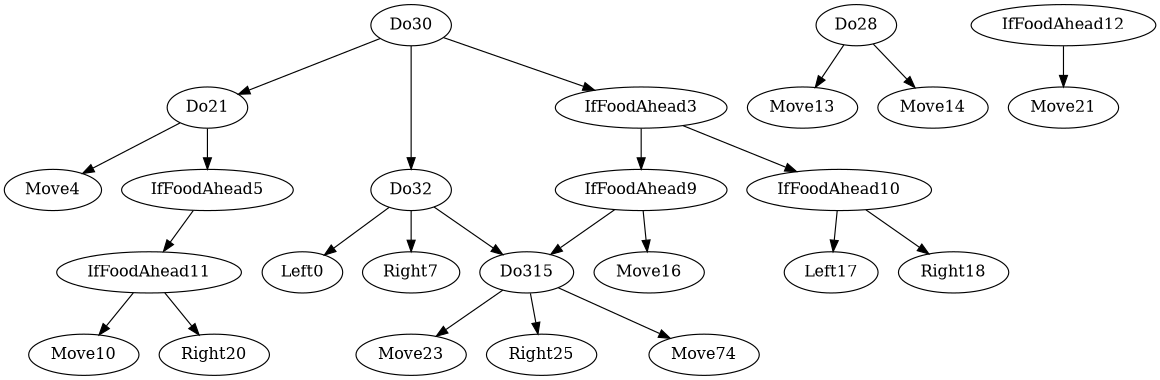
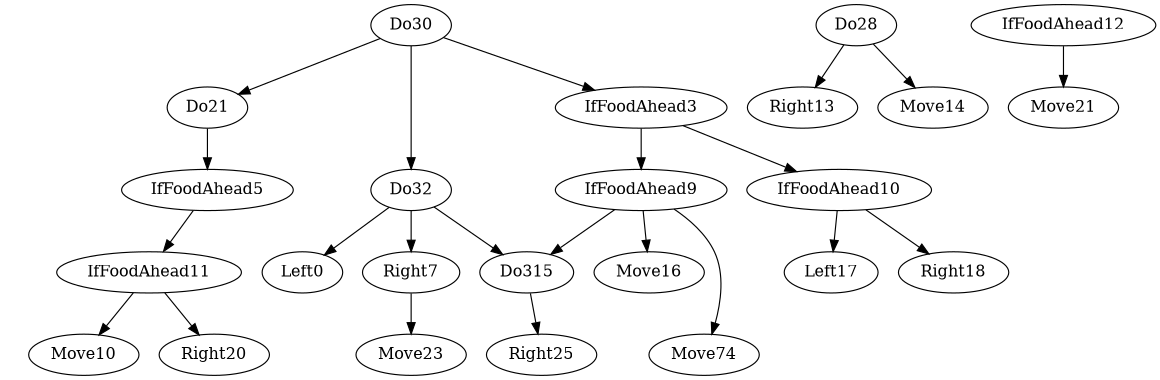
(803, 108) -> (803, 108)
(53, 190) -> none
(474, 310) -> (411, 308)
(609, 311) -> (717, 258)
